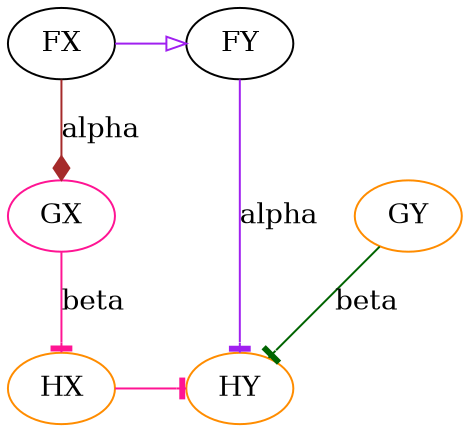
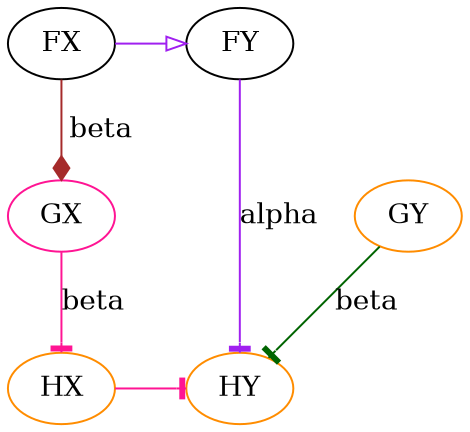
(101, 130) -> (101, 130)
